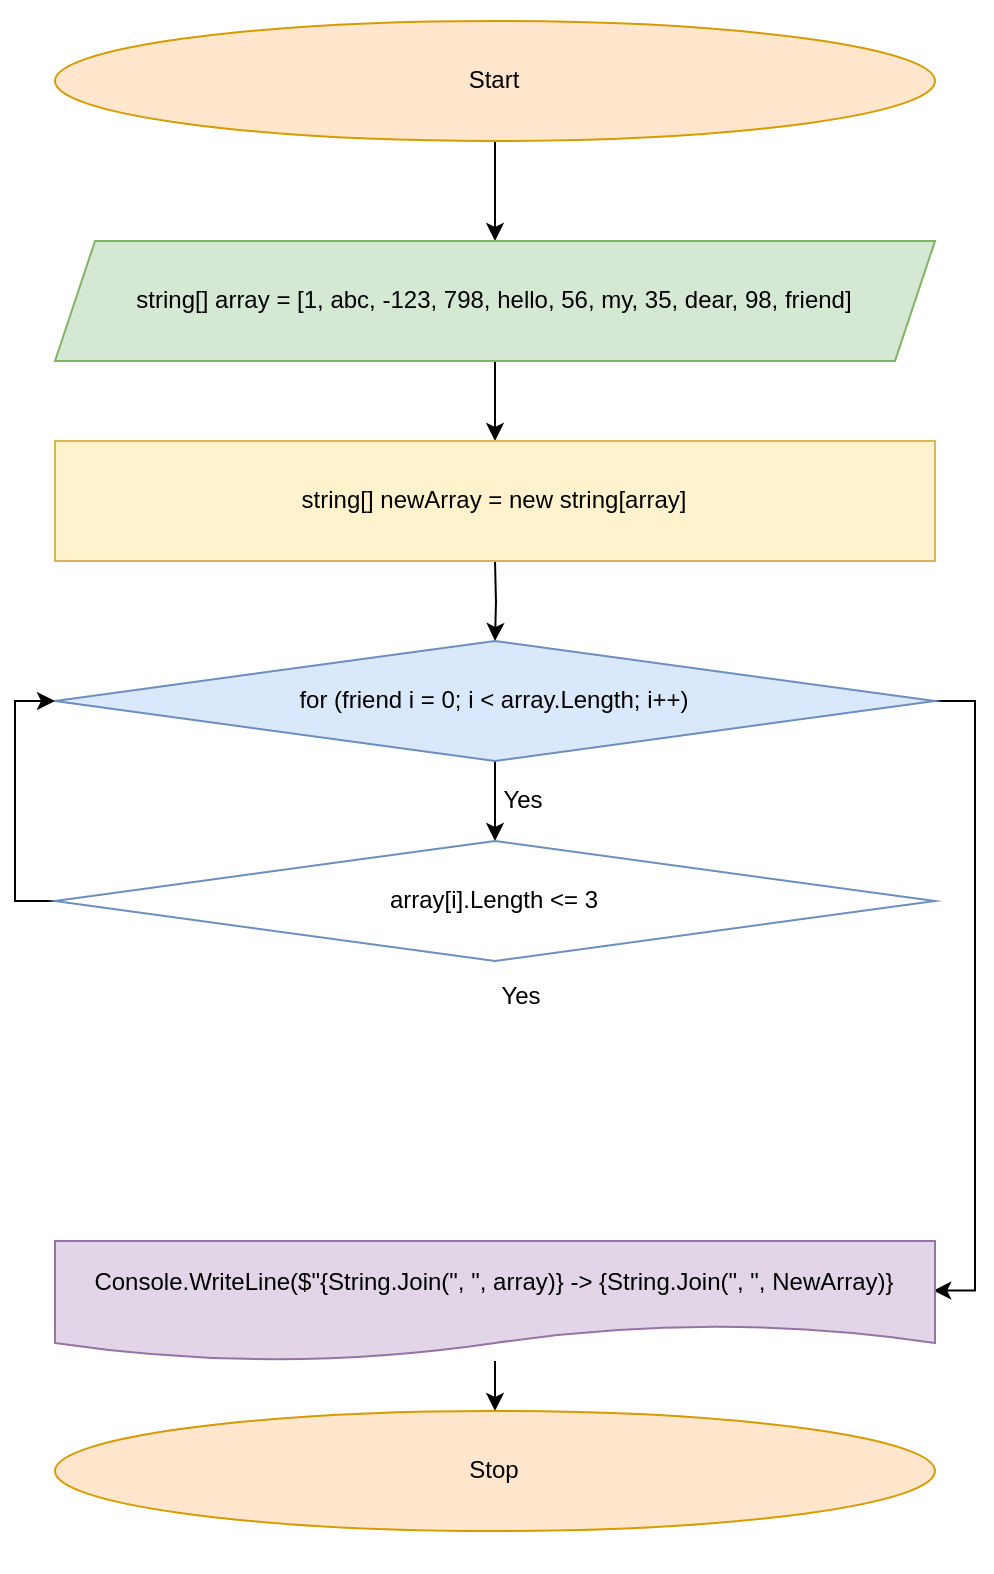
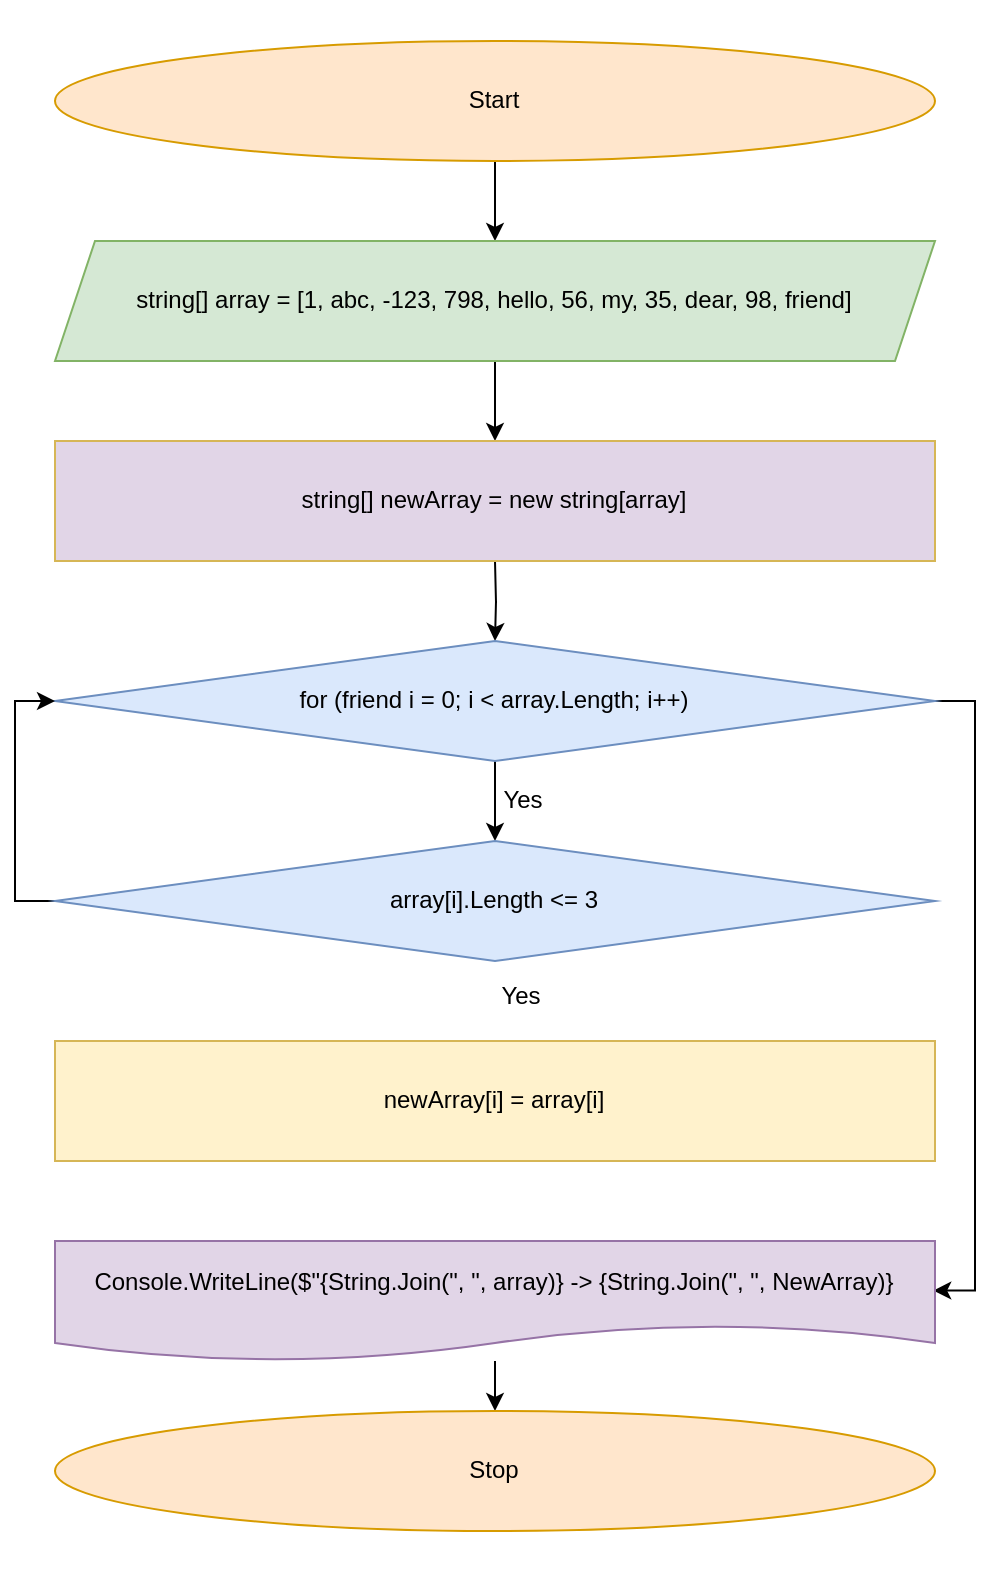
(495, 81) -> (495, 101)
(495, 501) -> (495, 501)
(495, 901) -> (495, 901)
none -> (495, 1101)
